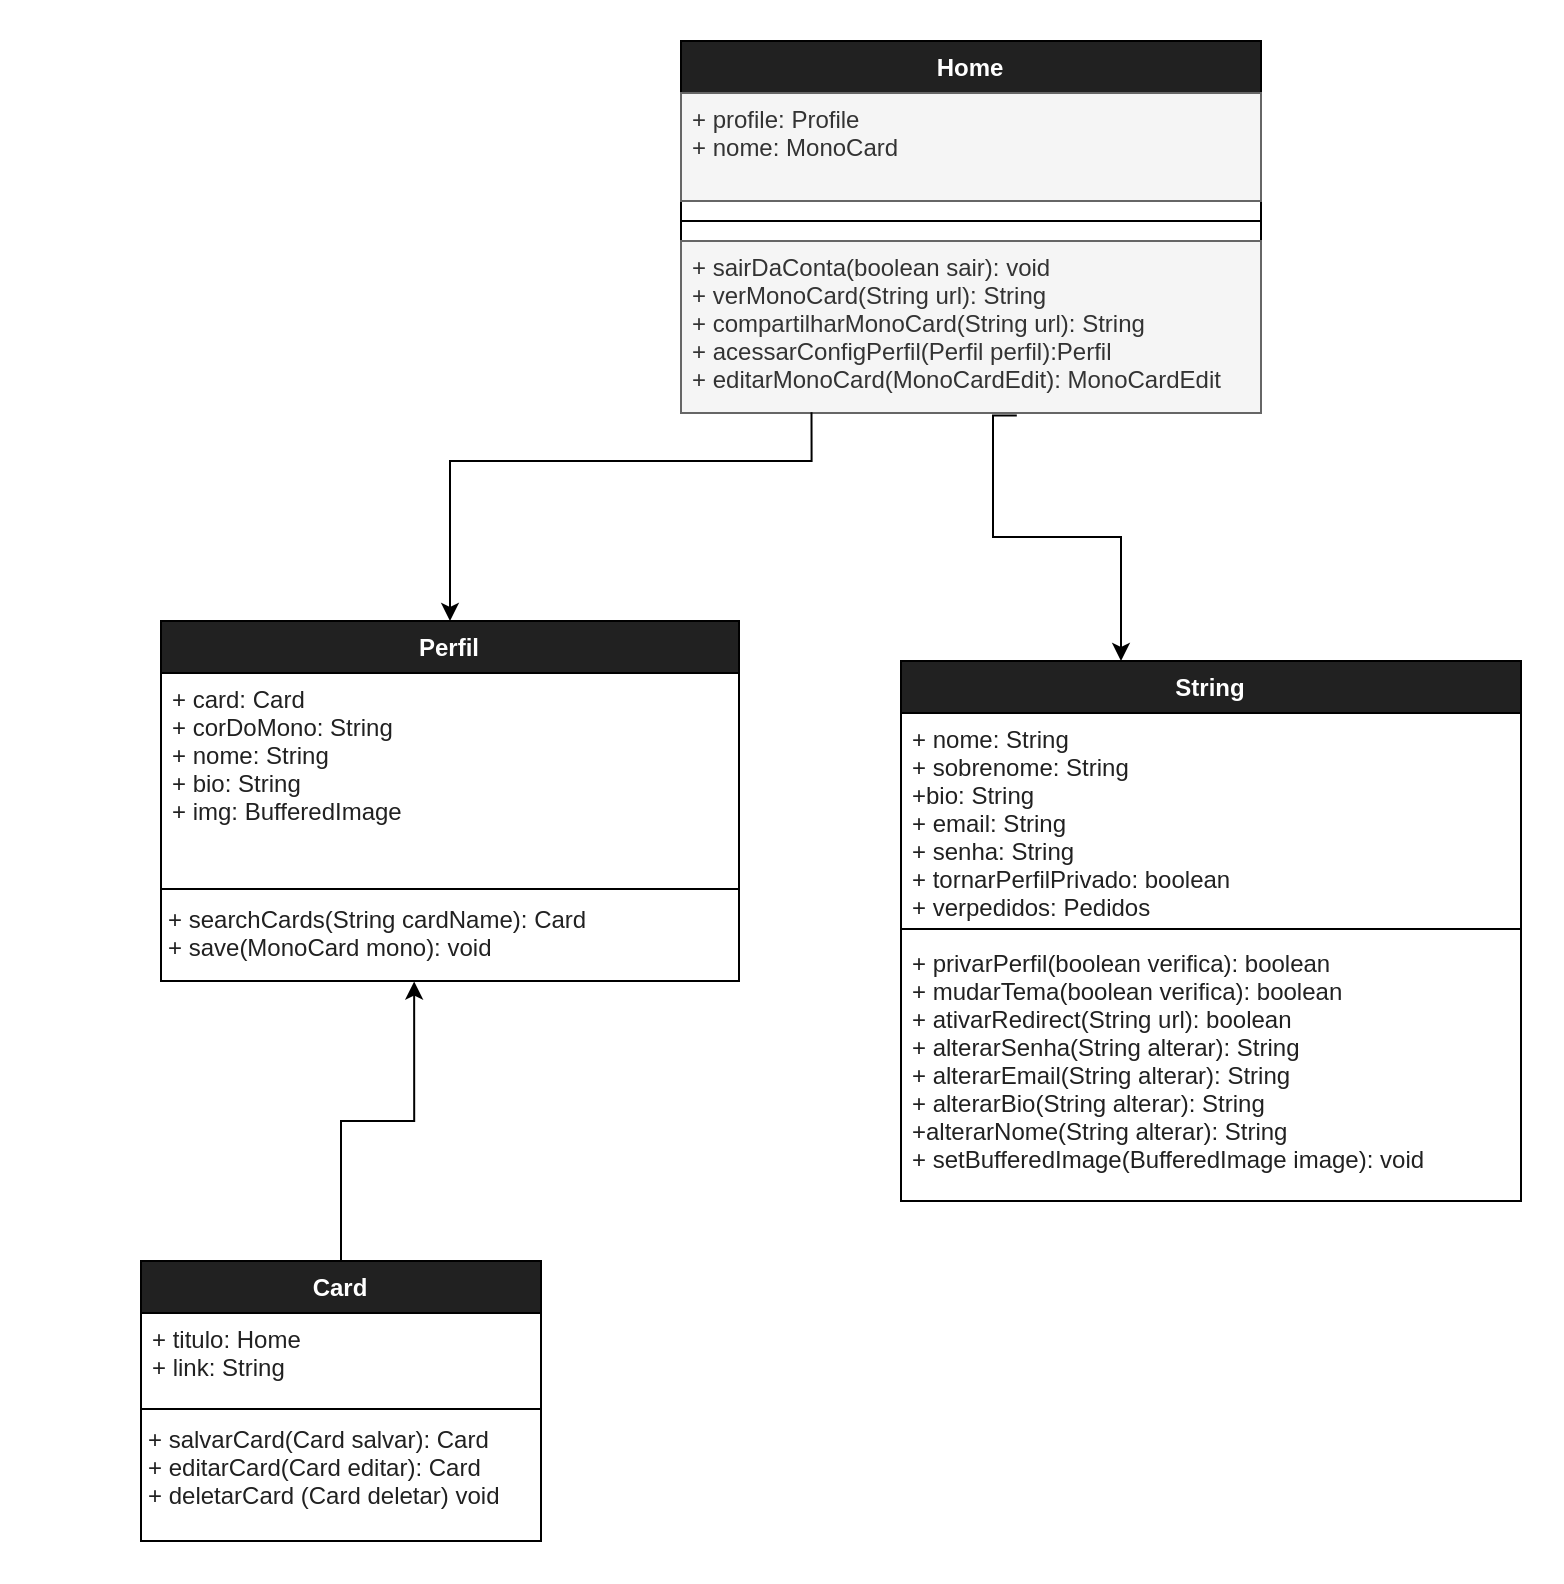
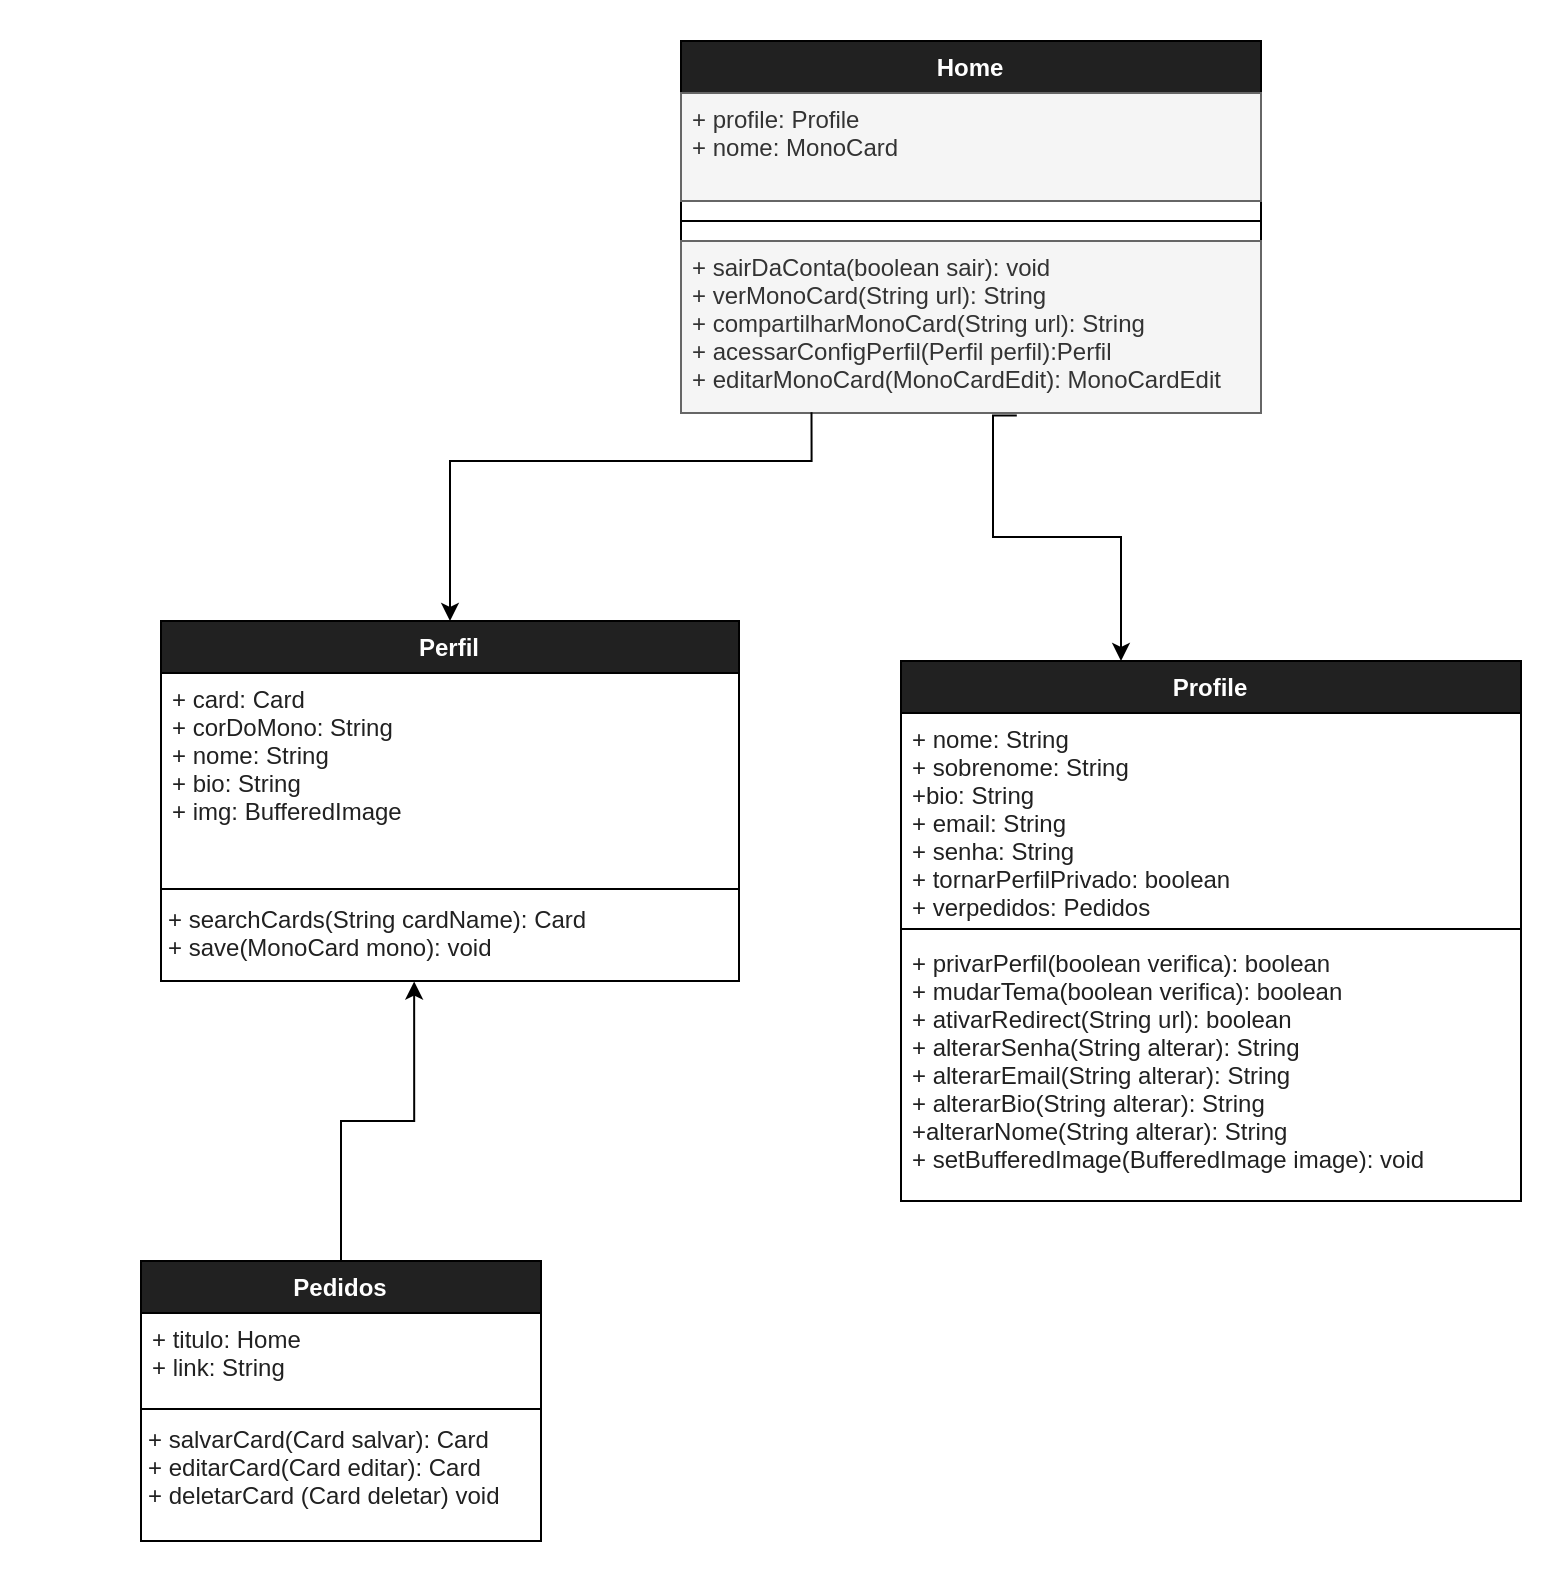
(1210, 688) -> (1210, 688)
(340, 1288) -> (340, 1288)
